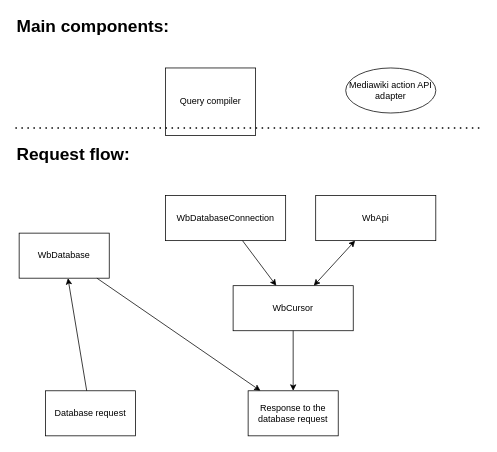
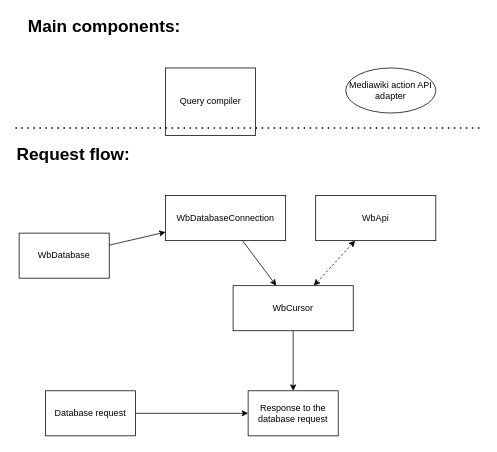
(102, 27) -> (113, 27)
(334, 263) -> (334, 263)
(176, 332) -> (135, 239)
(78, 337) -> (189, 413)
